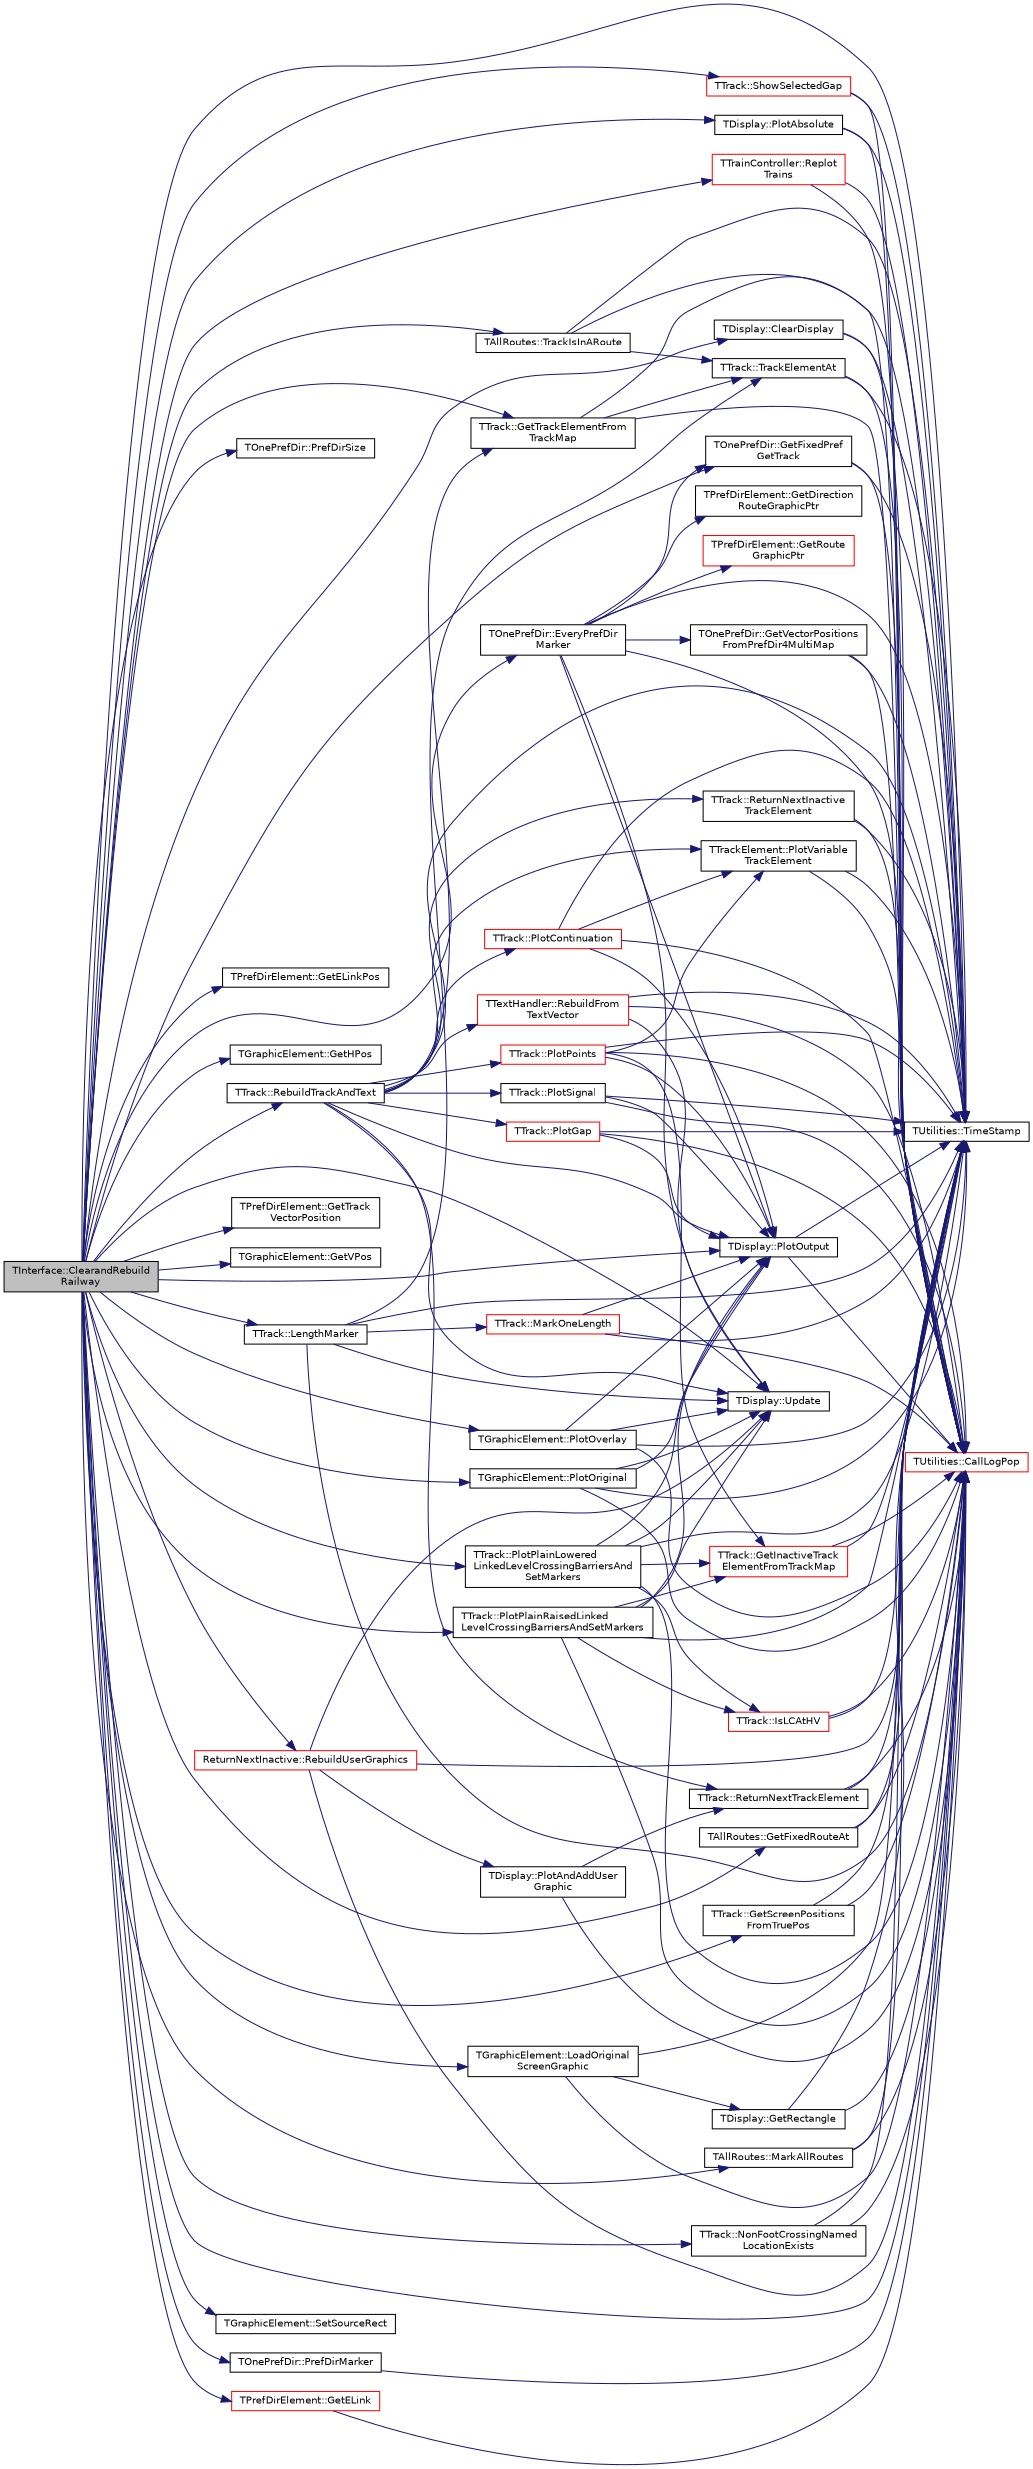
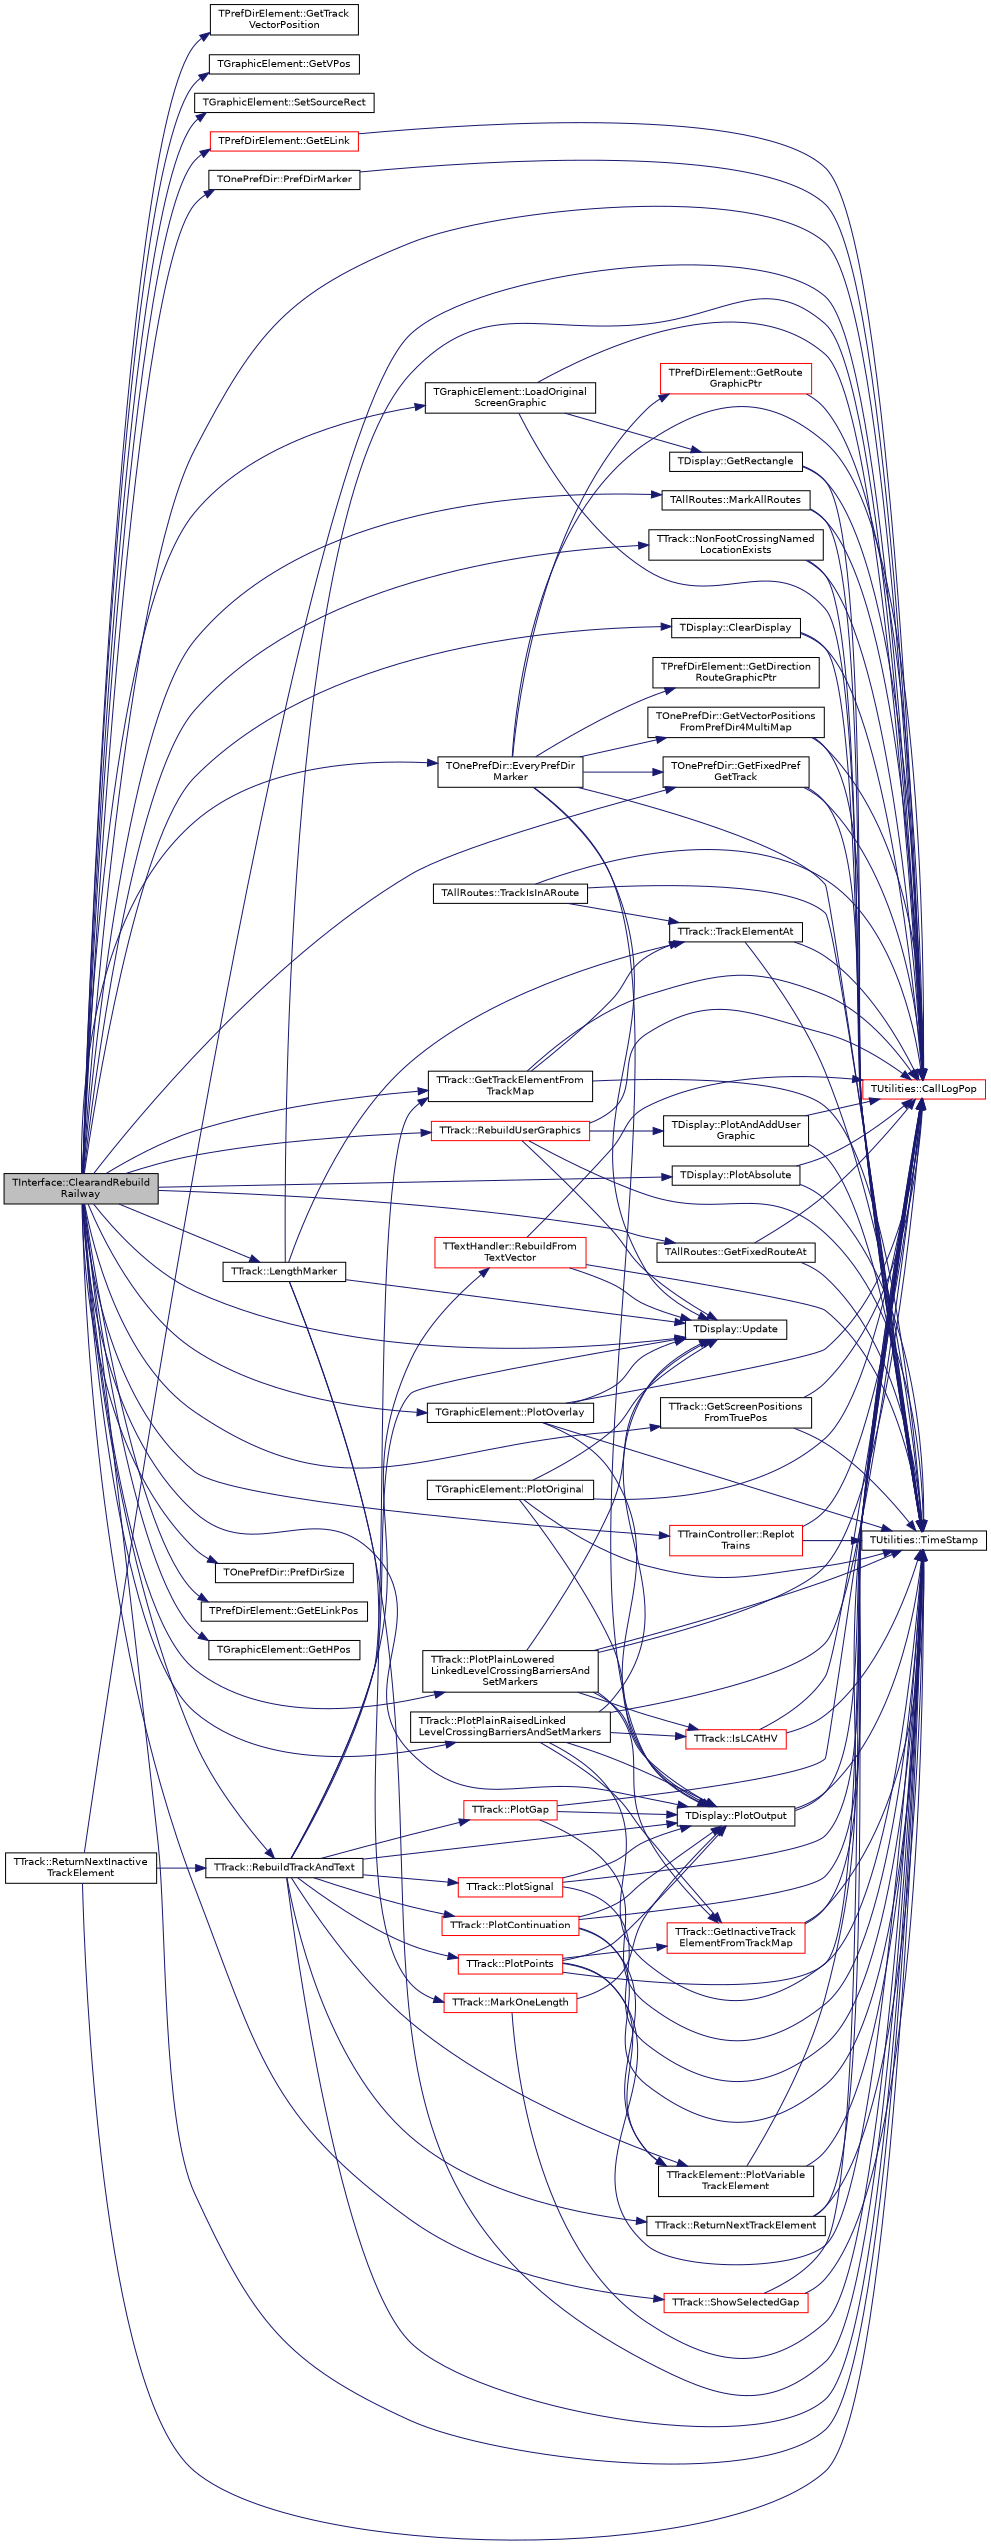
(162, 489) -> none
(454, 870) -> (176, 1868)
(553, 1093) -> (510, 1887)
(796, 1362) -> (904, 721)
(242, 1445) -> none
(306, 1760) -> (510, 1131)
(640, 1838) -> (864, 1236)
